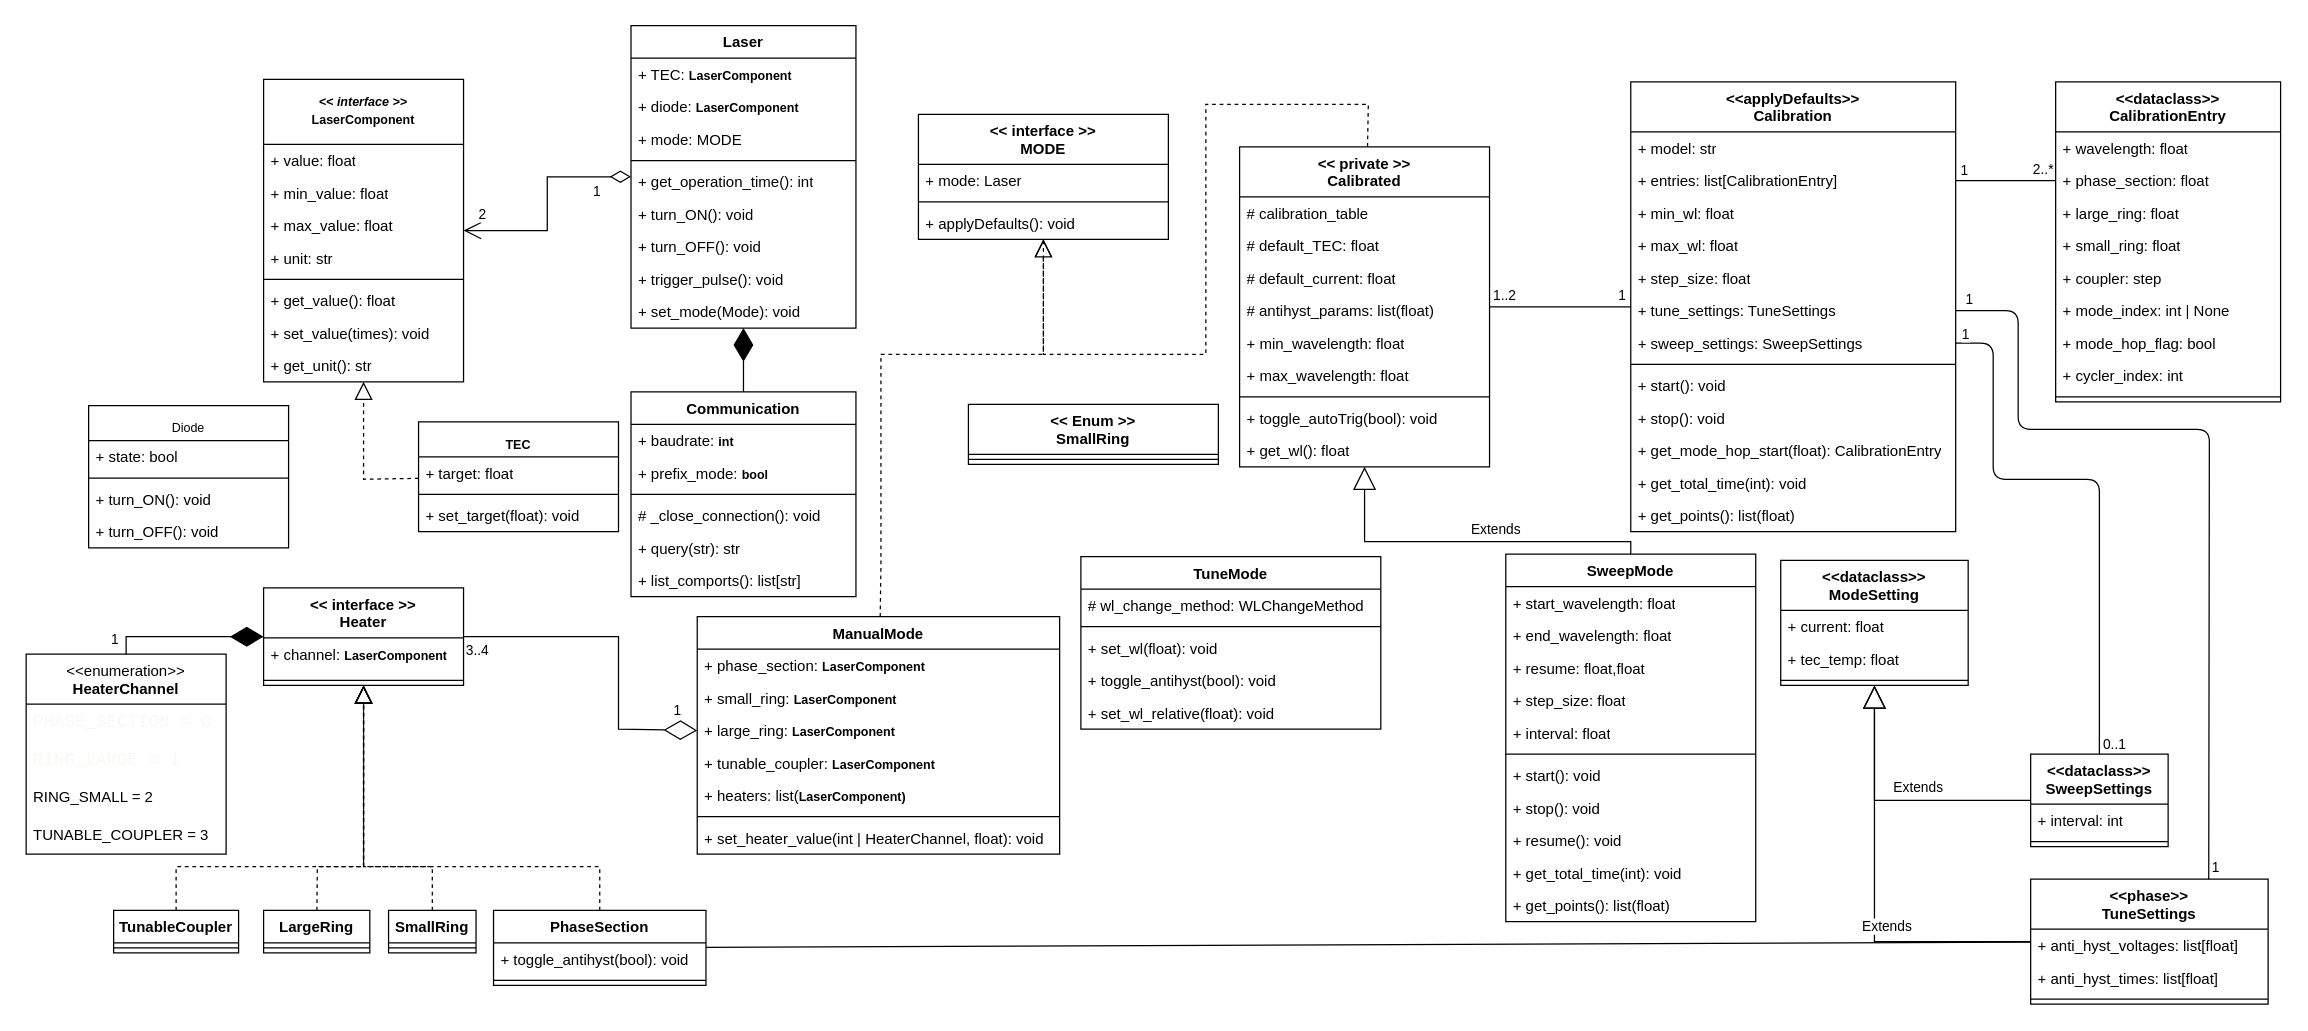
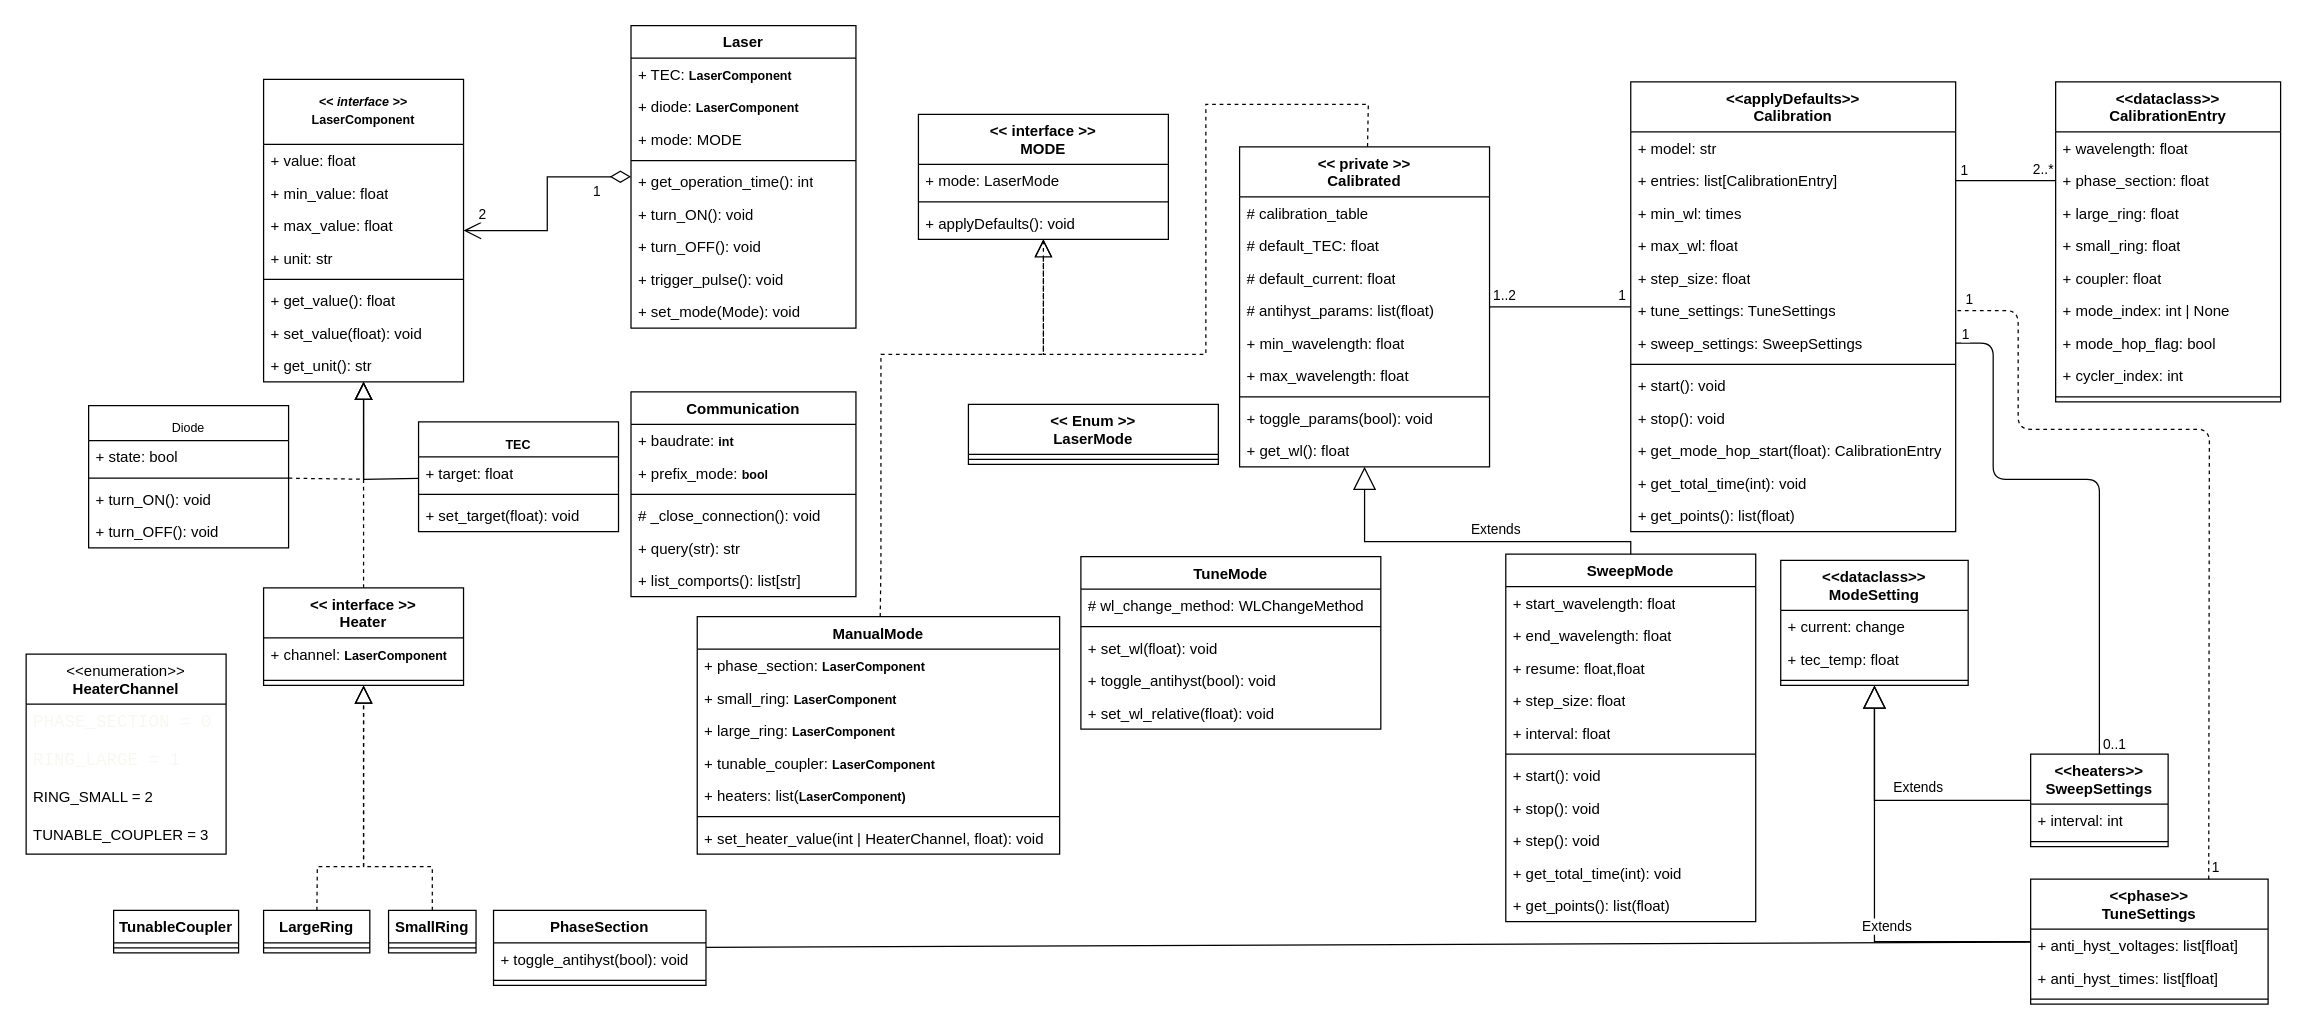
(974, 182) -> (991, 182)
(1689, 215) -> (1689, 215)
(2118, 280) -> (2121, 280)
(360, 335) -> (360, 335)
(743, 377) -> none
(1355, 420) -> (1349, 420)
(1093, 431) -> (1093, 431)
none -> (325, 479)
(391, 479) -> (391, 479)
(2209, 484) -> (2209, 484)
none -> (363, 535)
(1848, 628) -> (1854, 628)
(170, 637) -> none
(609, 637) -> none
(2099, 781) -> (2099, 781)
(1573, 842) -> (1564, 842)
(223, 867) -> none
(538, 867) -> none
